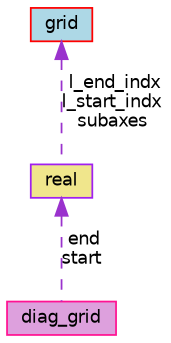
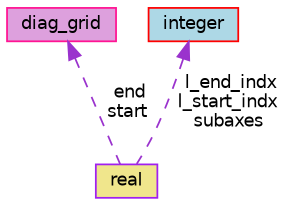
(62, 25) -> (193, 25)
(62, 259) -> (98, 111)
